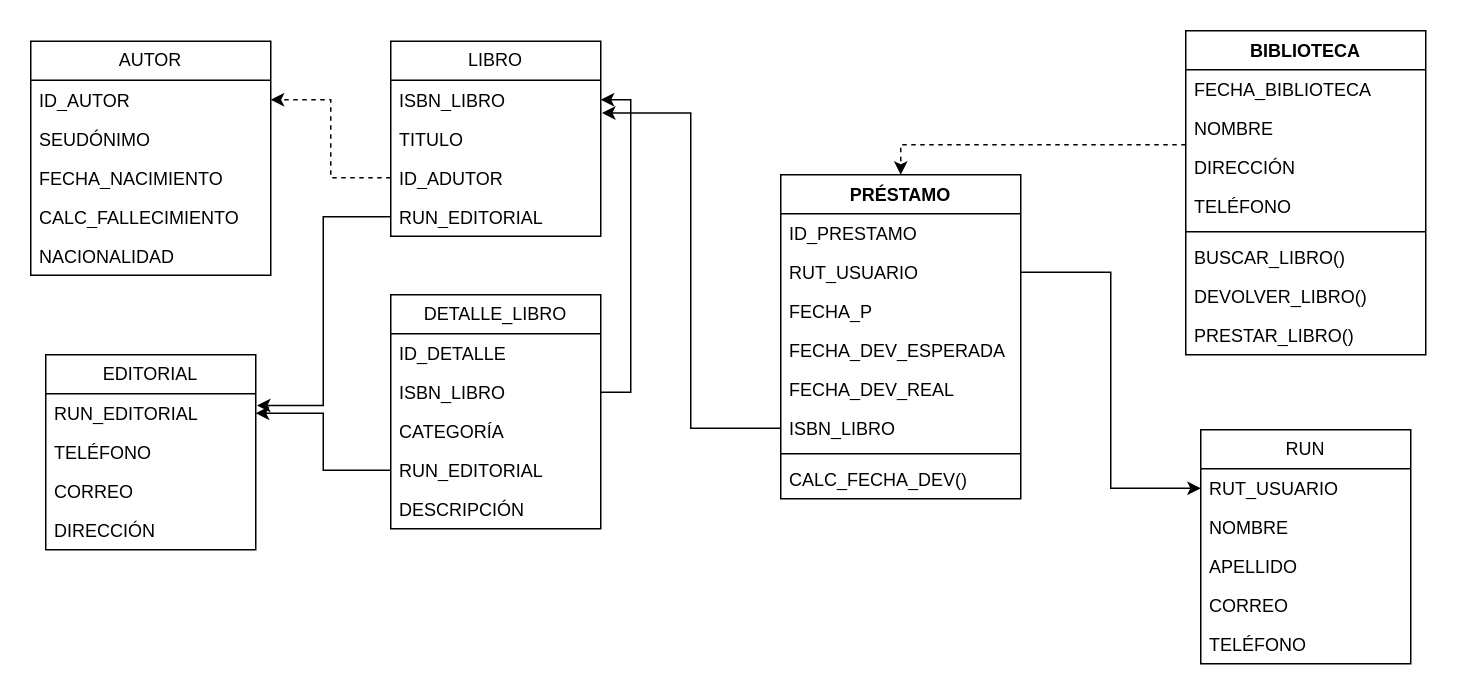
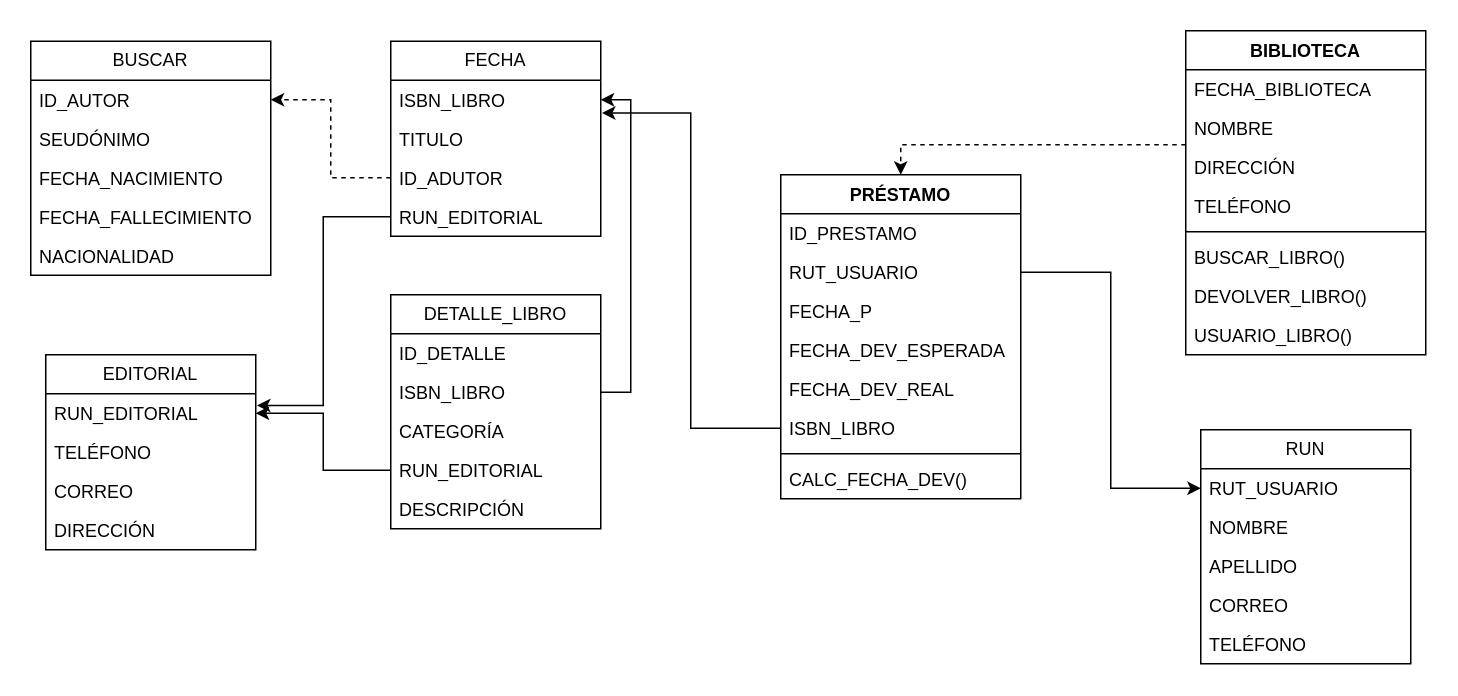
(151, 61) -> (151, 61)
(496, 61) -> (496, 61)
(130, 219) -> (136, 219)
(1270, 337) -> (1270, 337)
